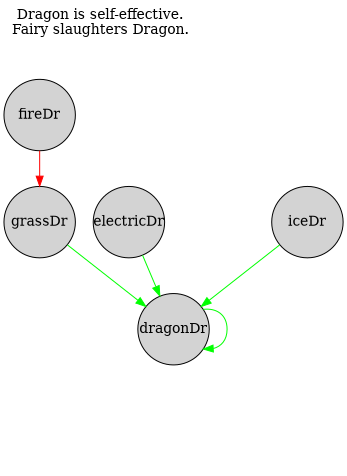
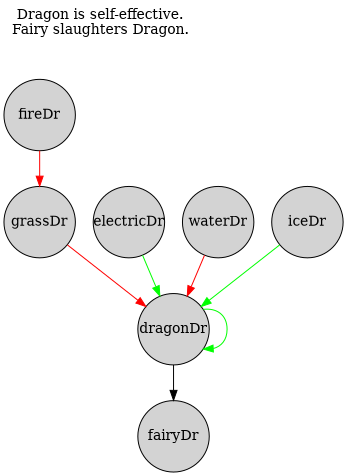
none -> (218, 222)
(103, 273) -> (103, 273)
none -> (174, 436)
